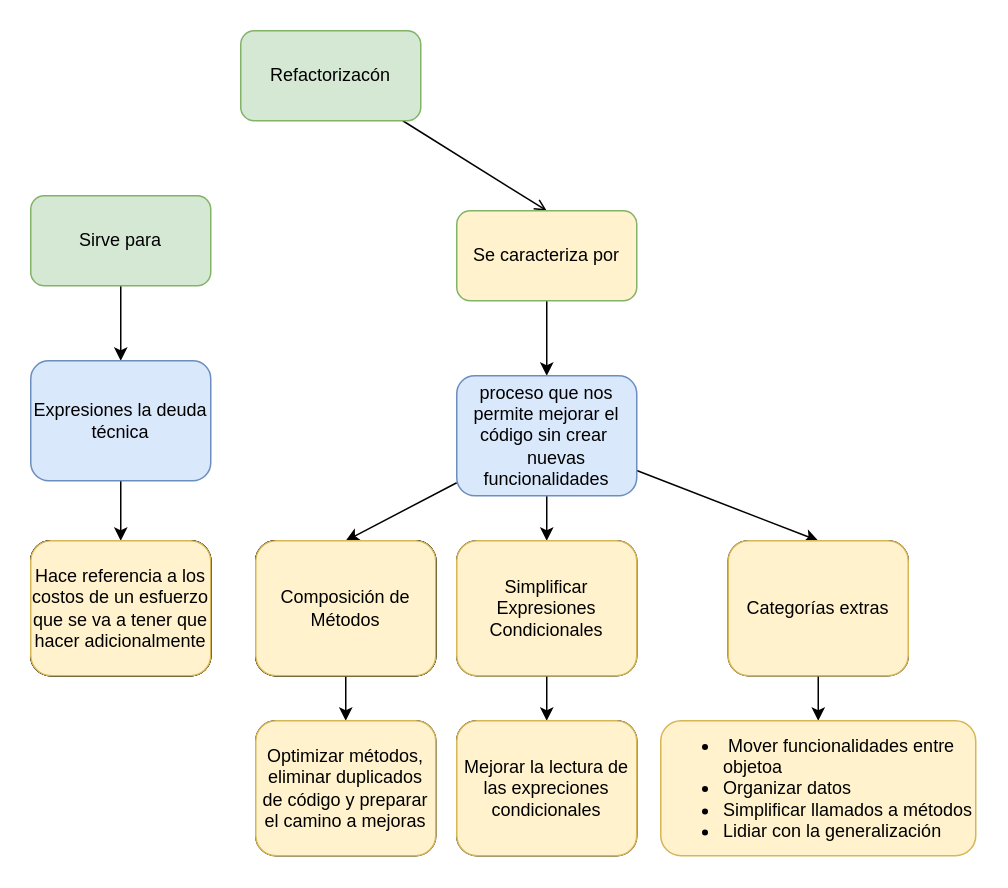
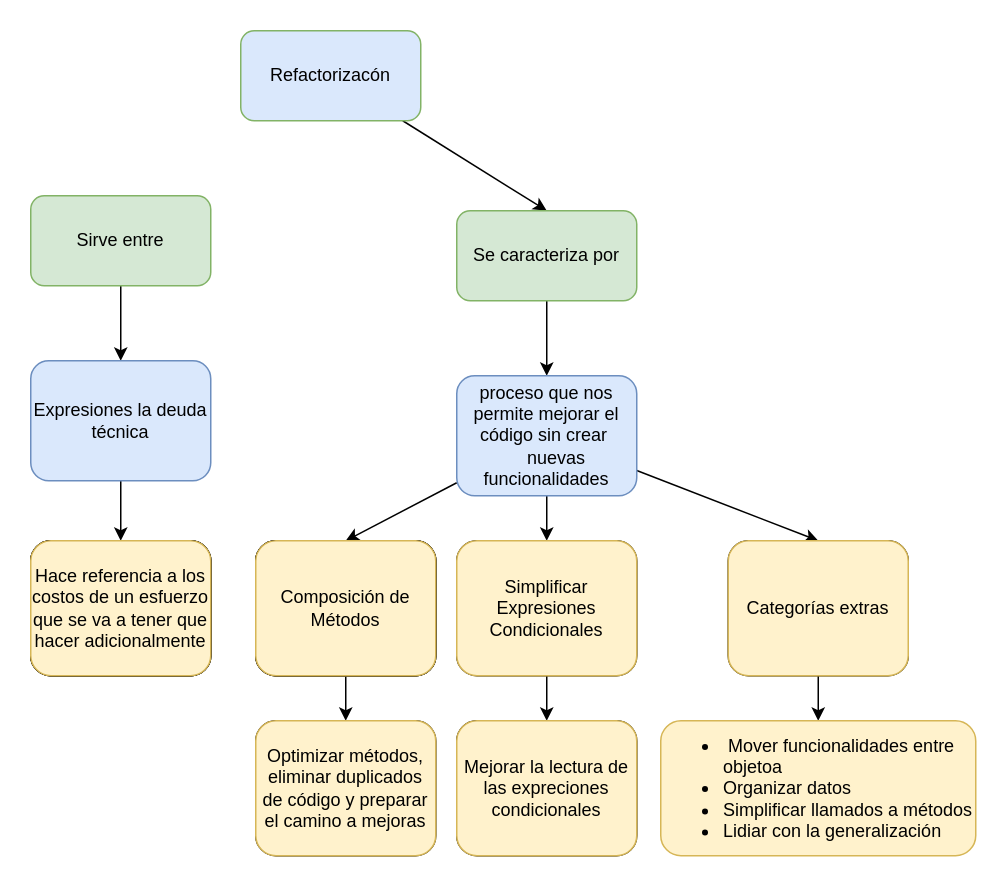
(331, 76) -> (331, 76)
(539, 206) -> (537, 205)
(121, 241) -> (121, 241)
(547, 256) -> (547, 256)
